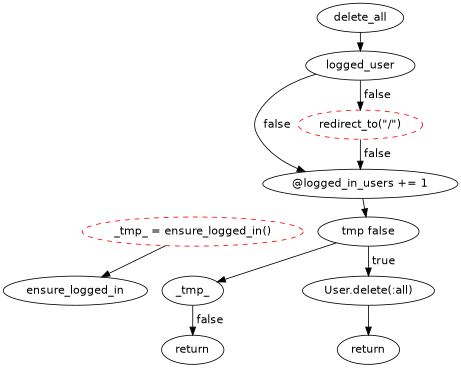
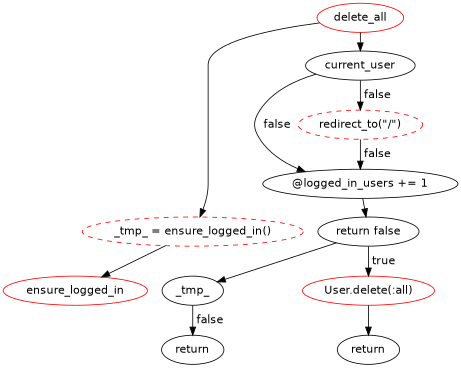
(360, 18) -> (360, 18)
(360, 66) -> (360, 66)
none -> (208, 75)
(368, 232) -> (368, 232)
(75, 291) -> (75, 291)
(368, 291) -> (368, 291)
